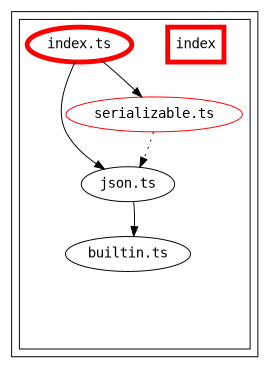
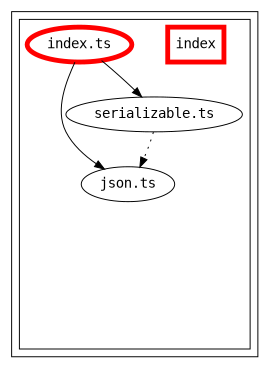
(154, 114) -> (154, 114)
(128, 254) -> none
